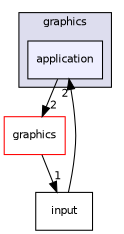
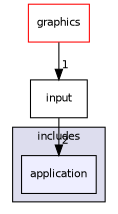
(65, 23) -> (59, 137)
(52, 94) -> none
